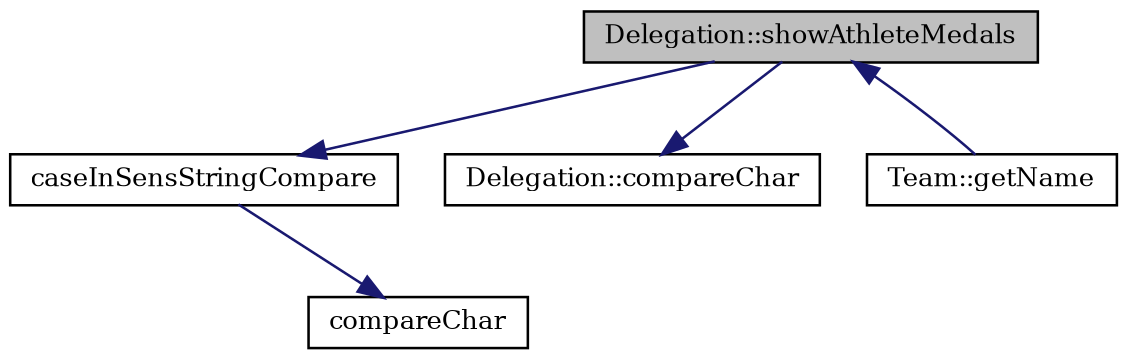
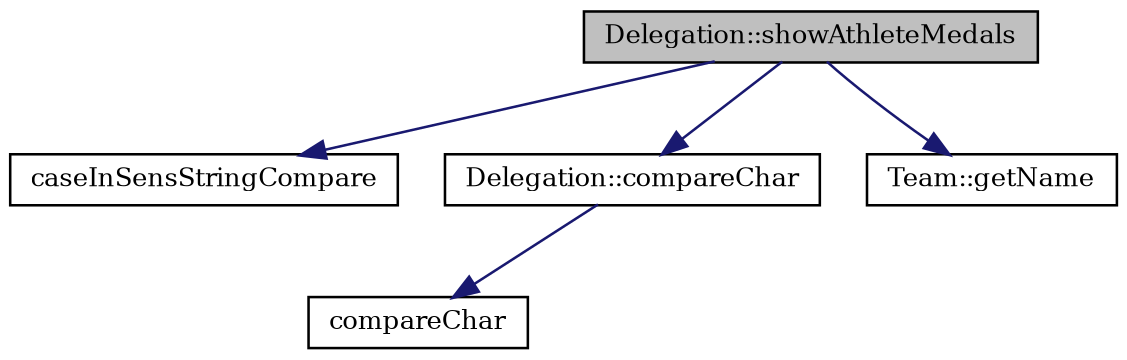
(926, 114) -> (877, 103)
(300, 244) -> (536, 244)
